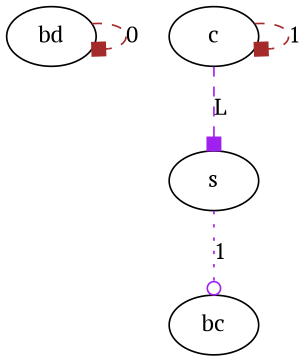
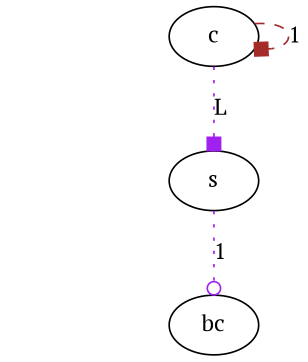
(51, 36) -> none
(214, 100) -> (214, 100)
